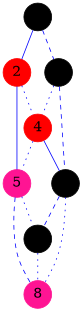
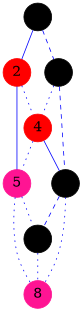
(15, 241) -> (15, 241)
